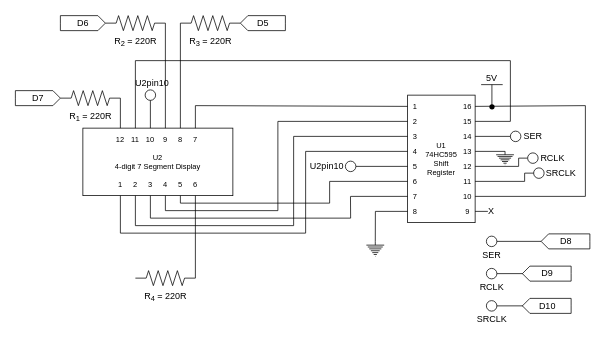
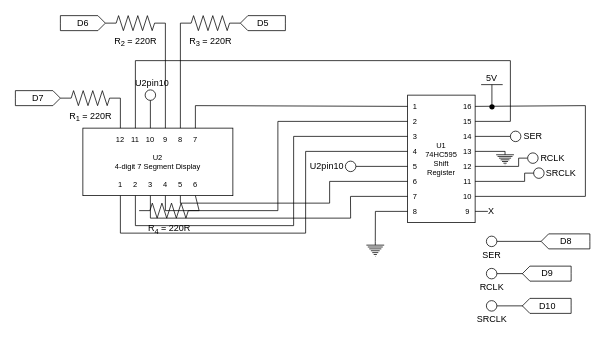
(165, 278) -> (169, 210)
